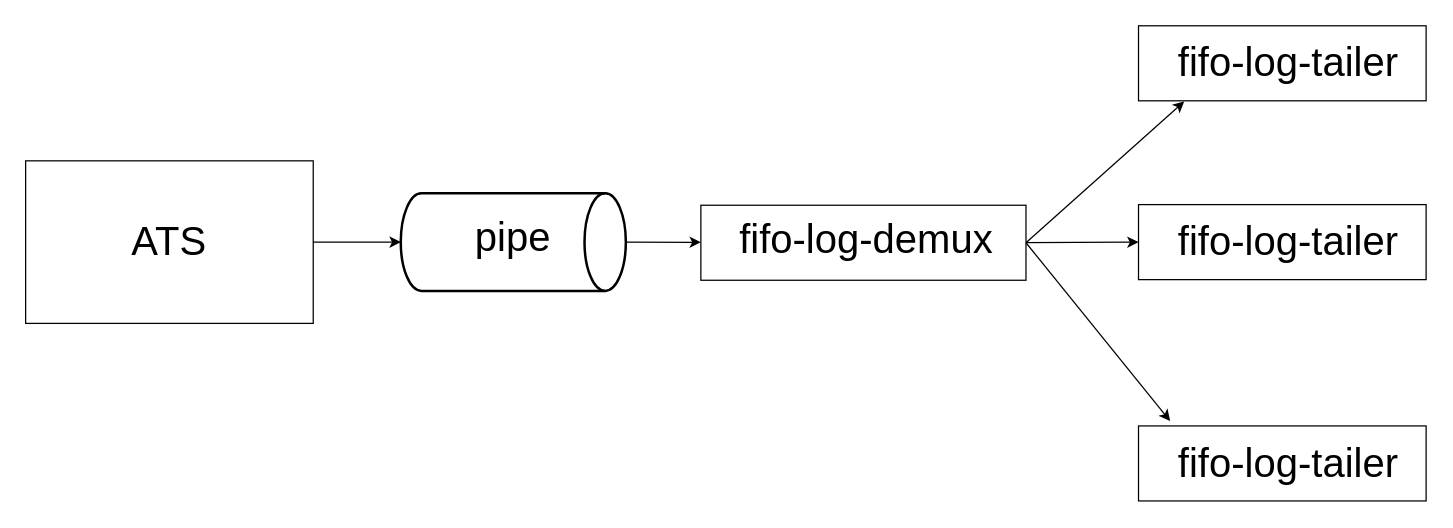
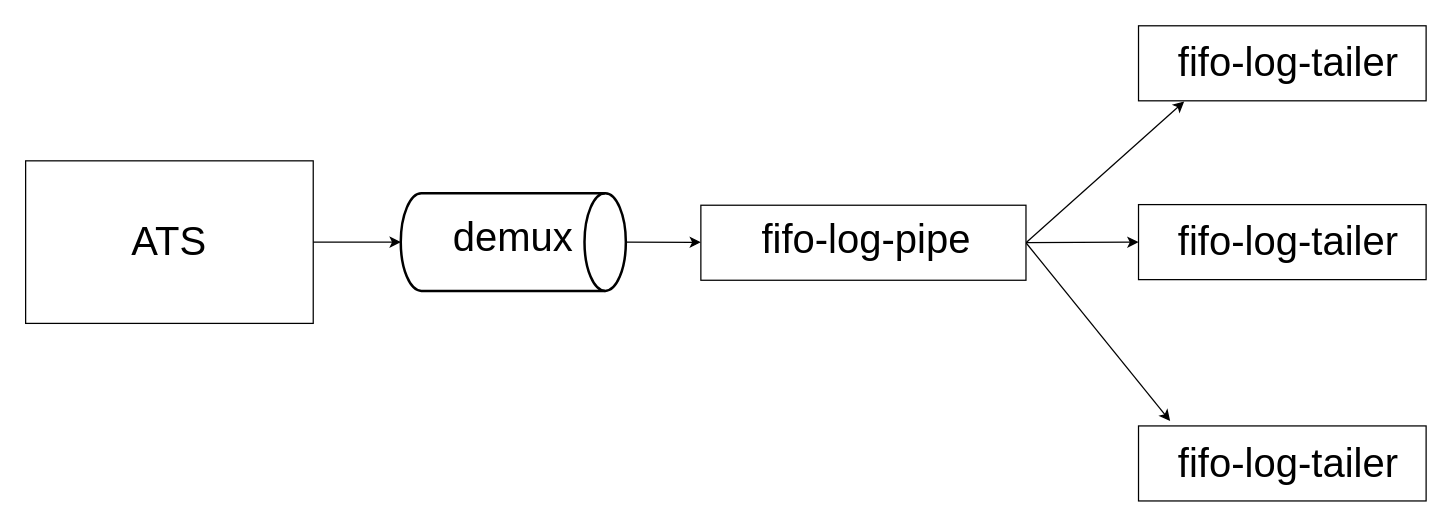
(513, 238) -> (513, 238)
(866, 239) -> (866, 239)
